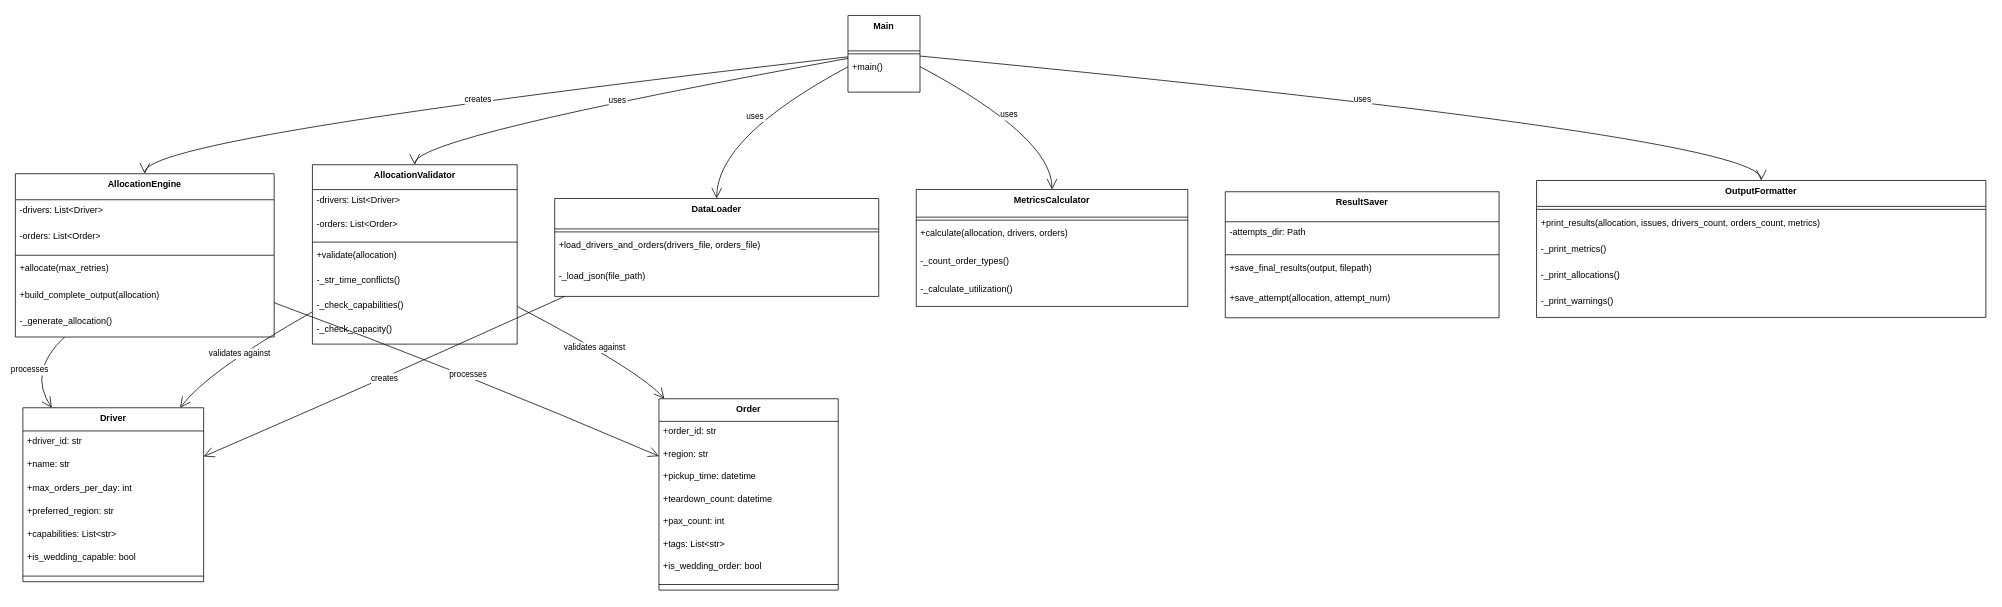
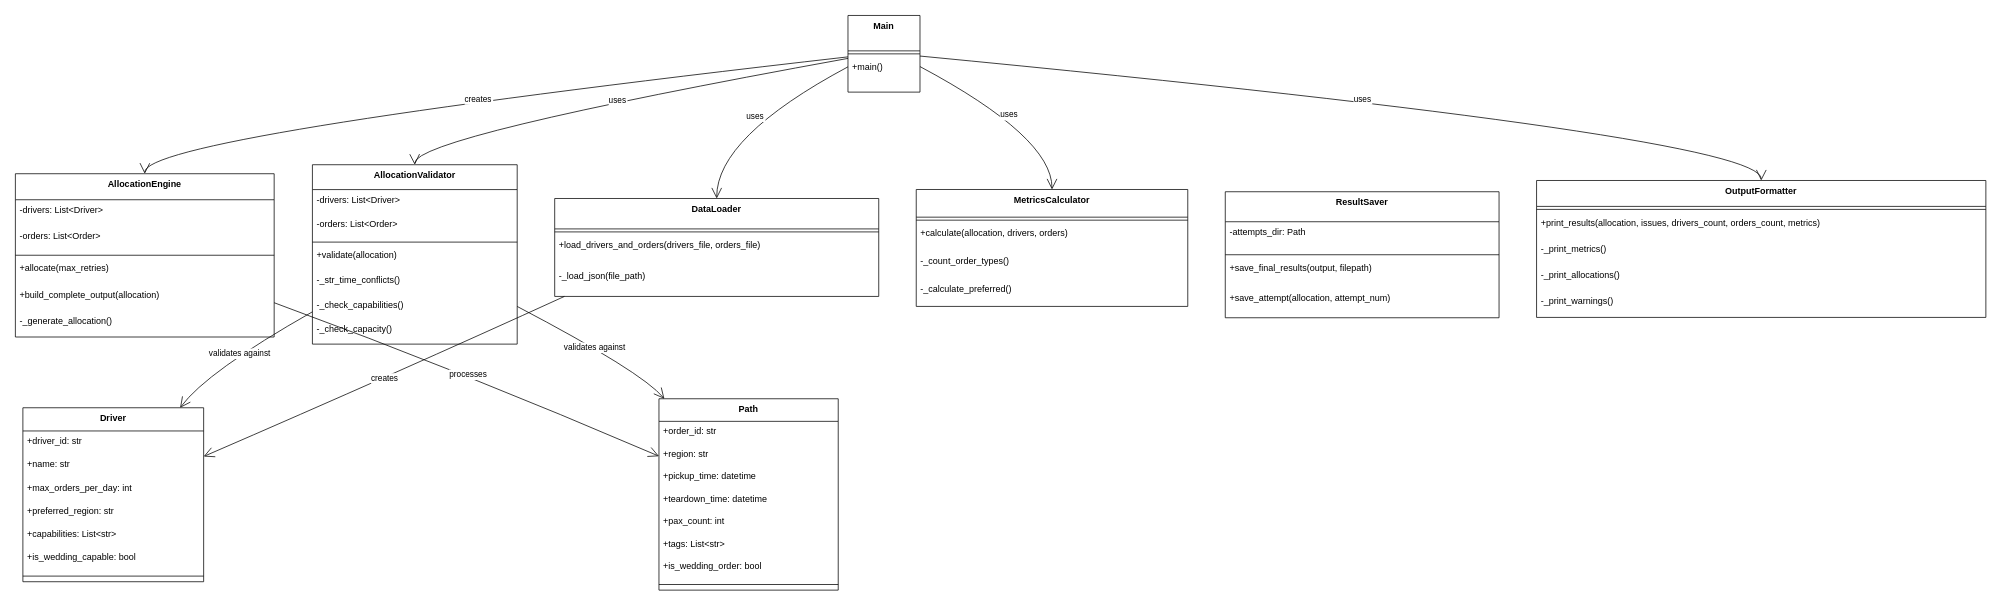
(976, 289) -> (976, 289)
(43, 370) -> none
(748, 409) -> (748, 409)
(722, 499) -> (719, 499)
